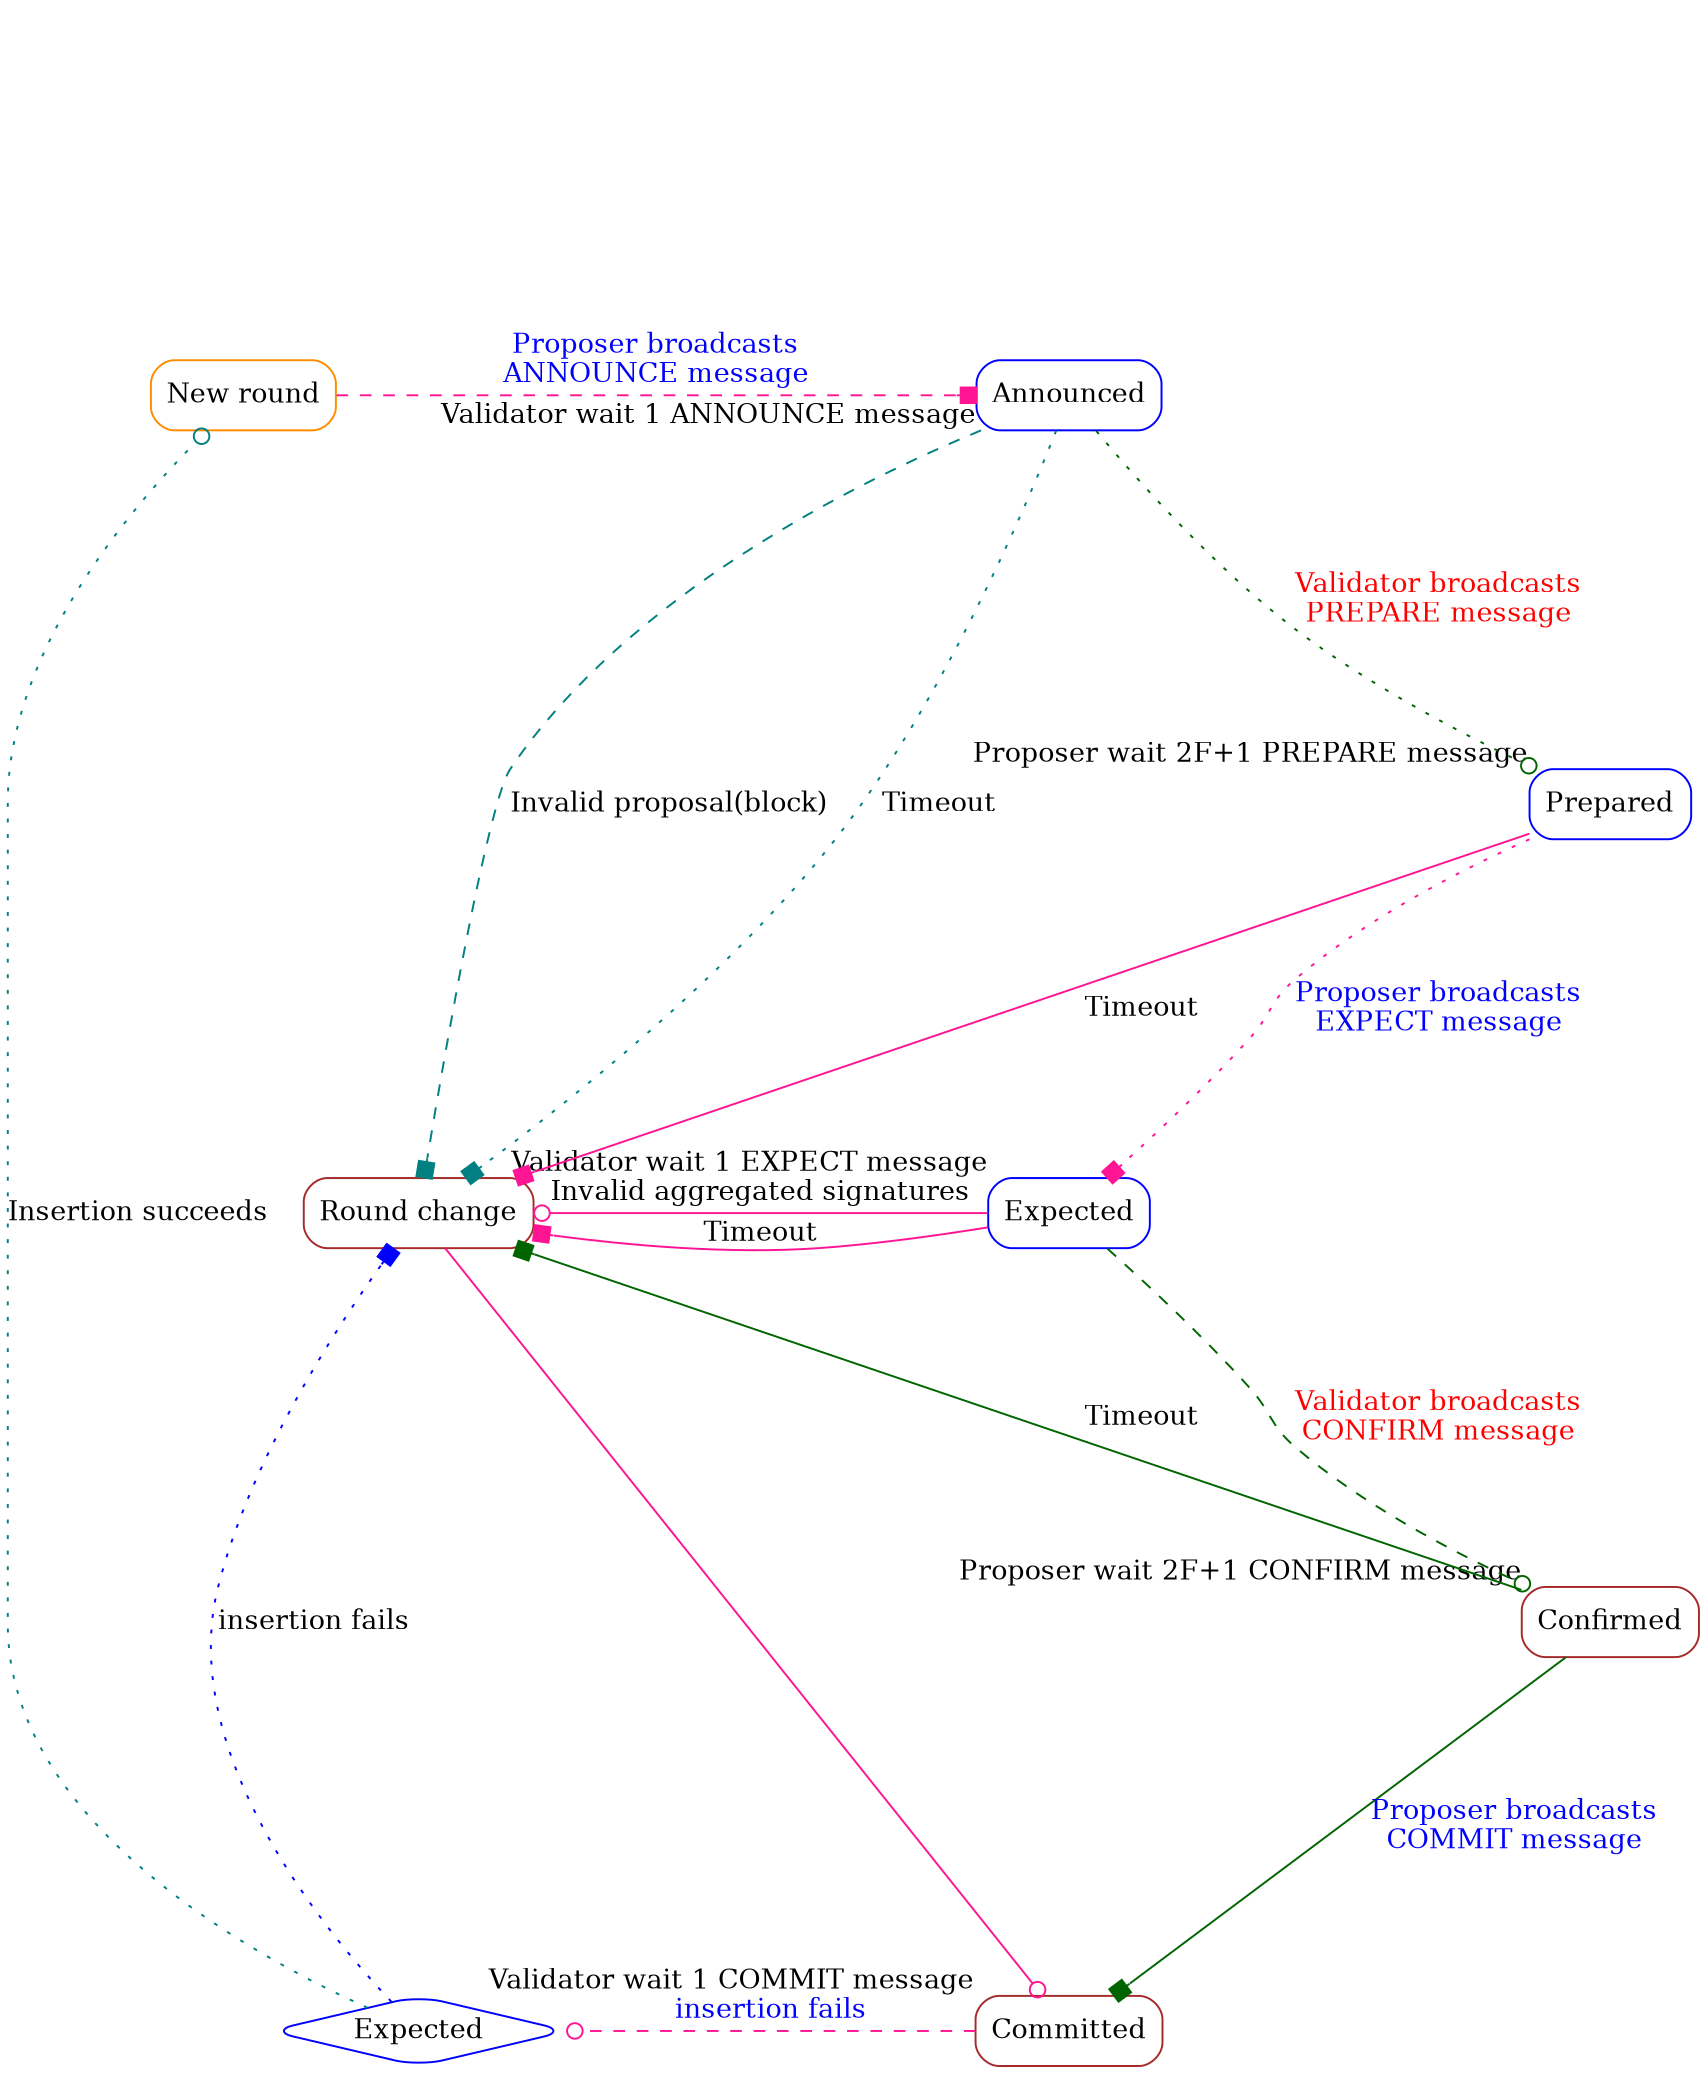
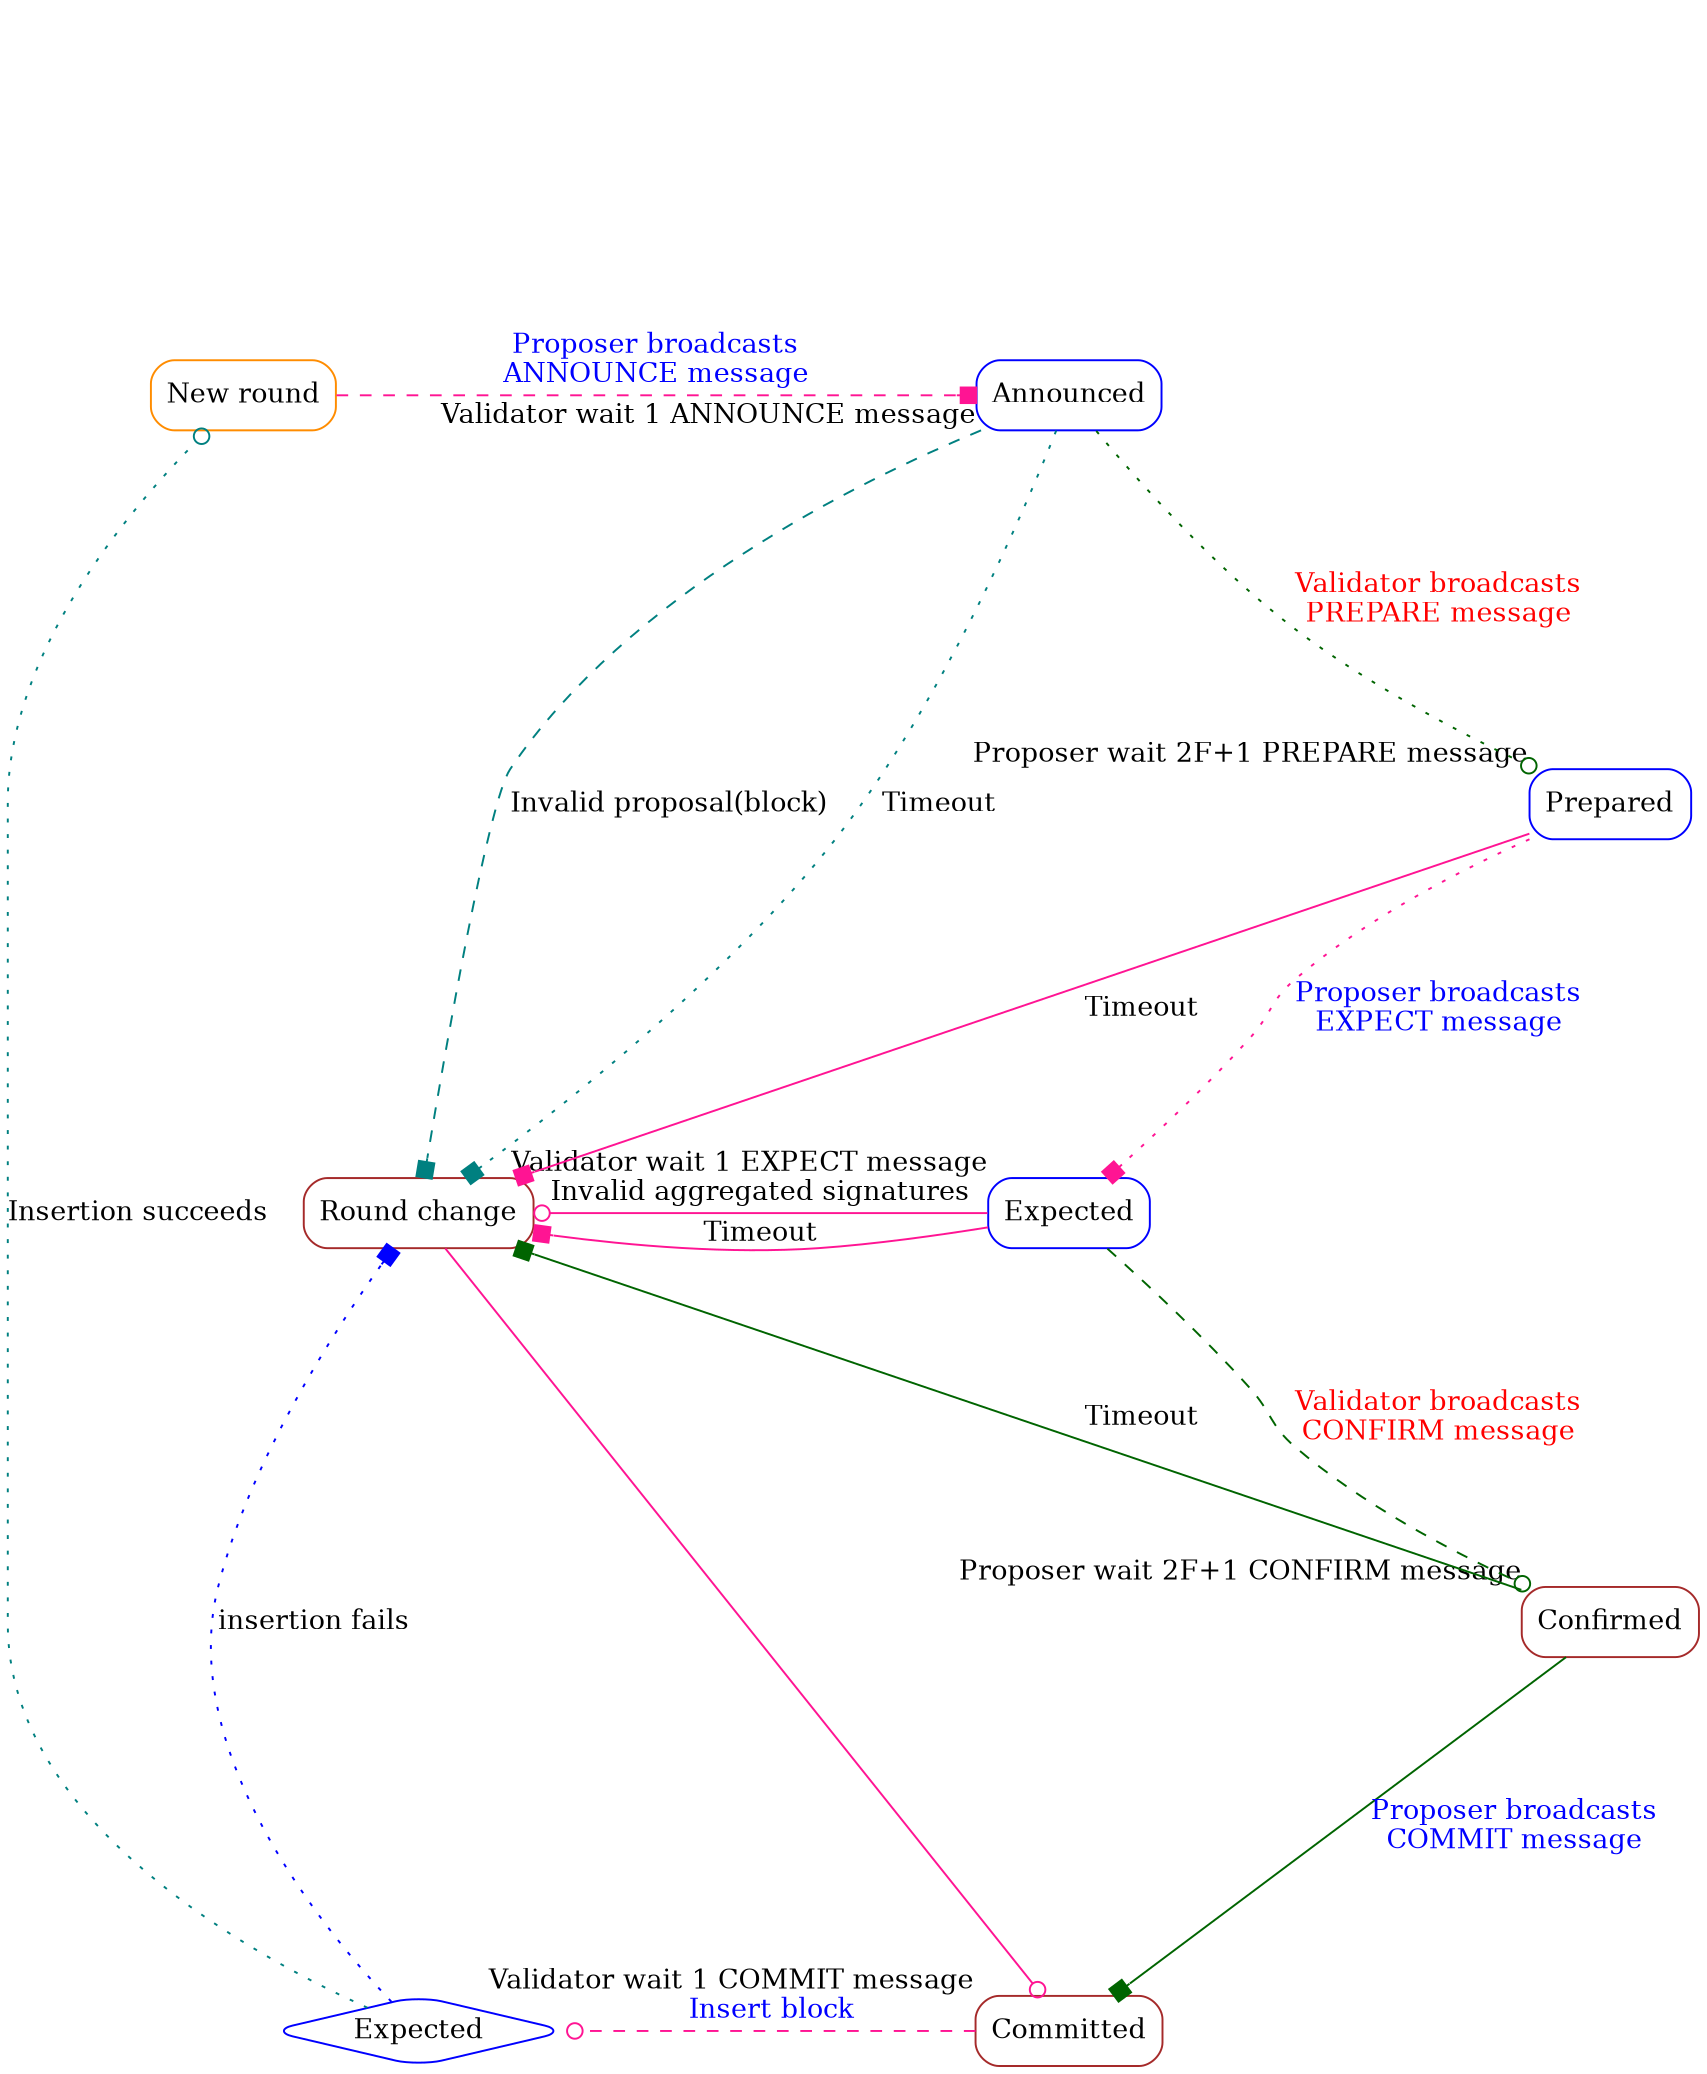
(771, 2011) -> (771, 2011)
